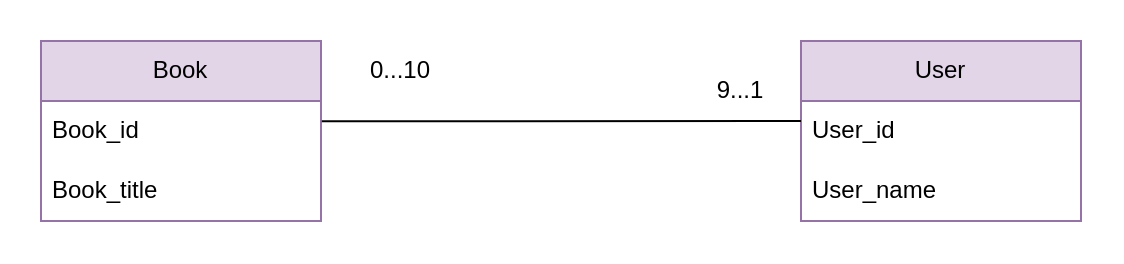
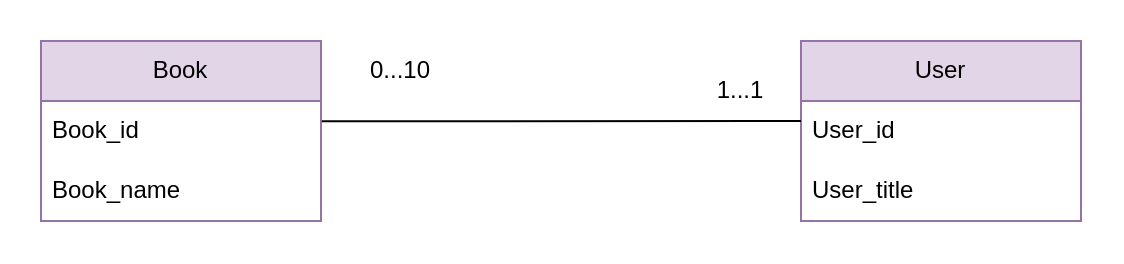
(741, 91) -> (741, 91)
(114, 191) -> (113, 191)
(873, 191) -> (874, 191)
